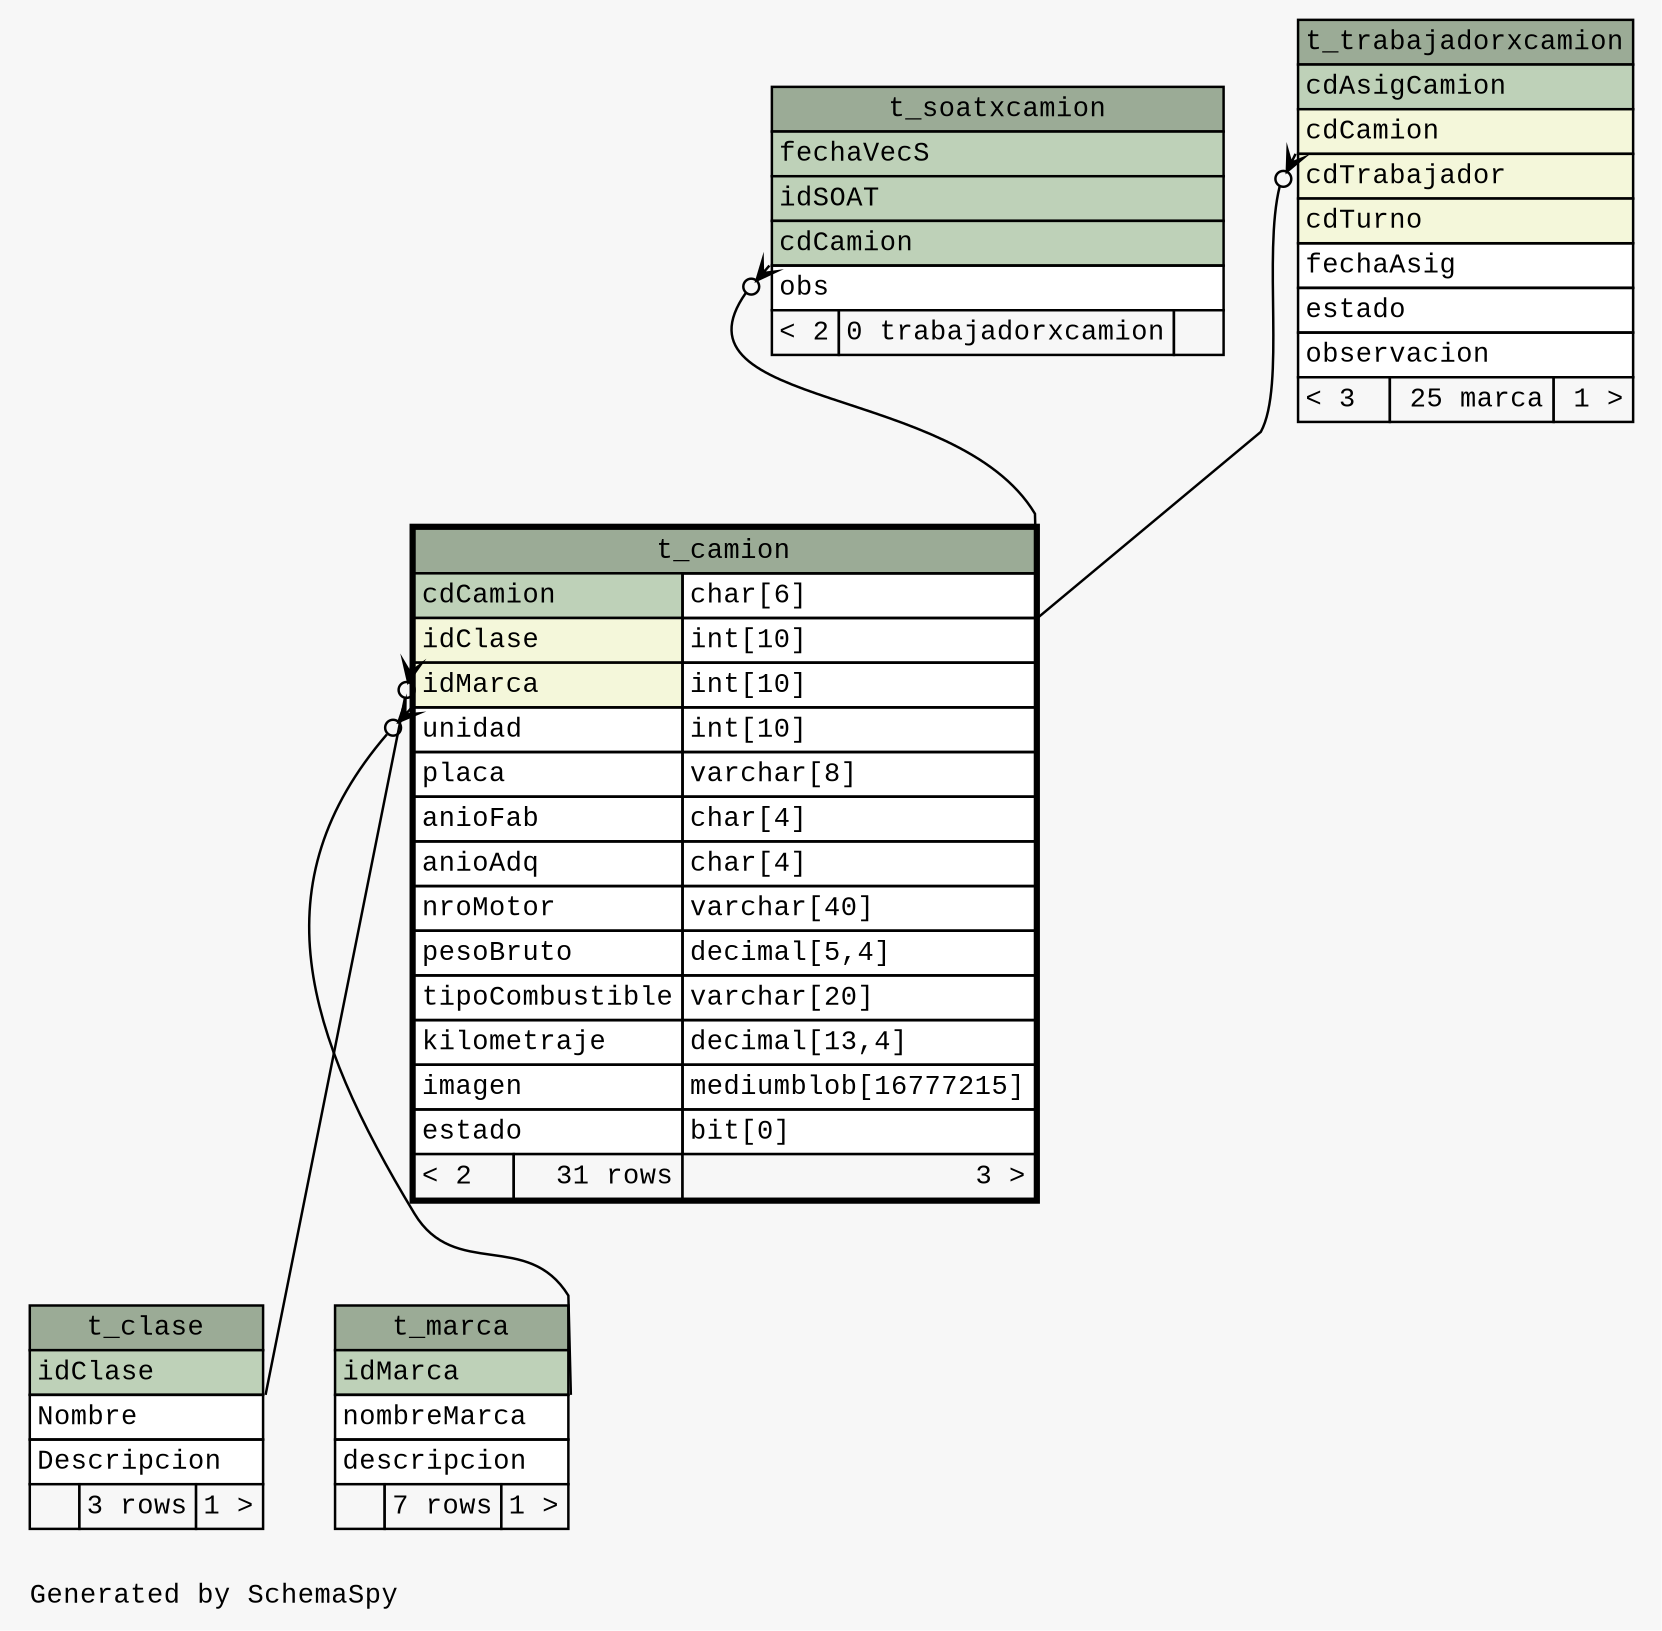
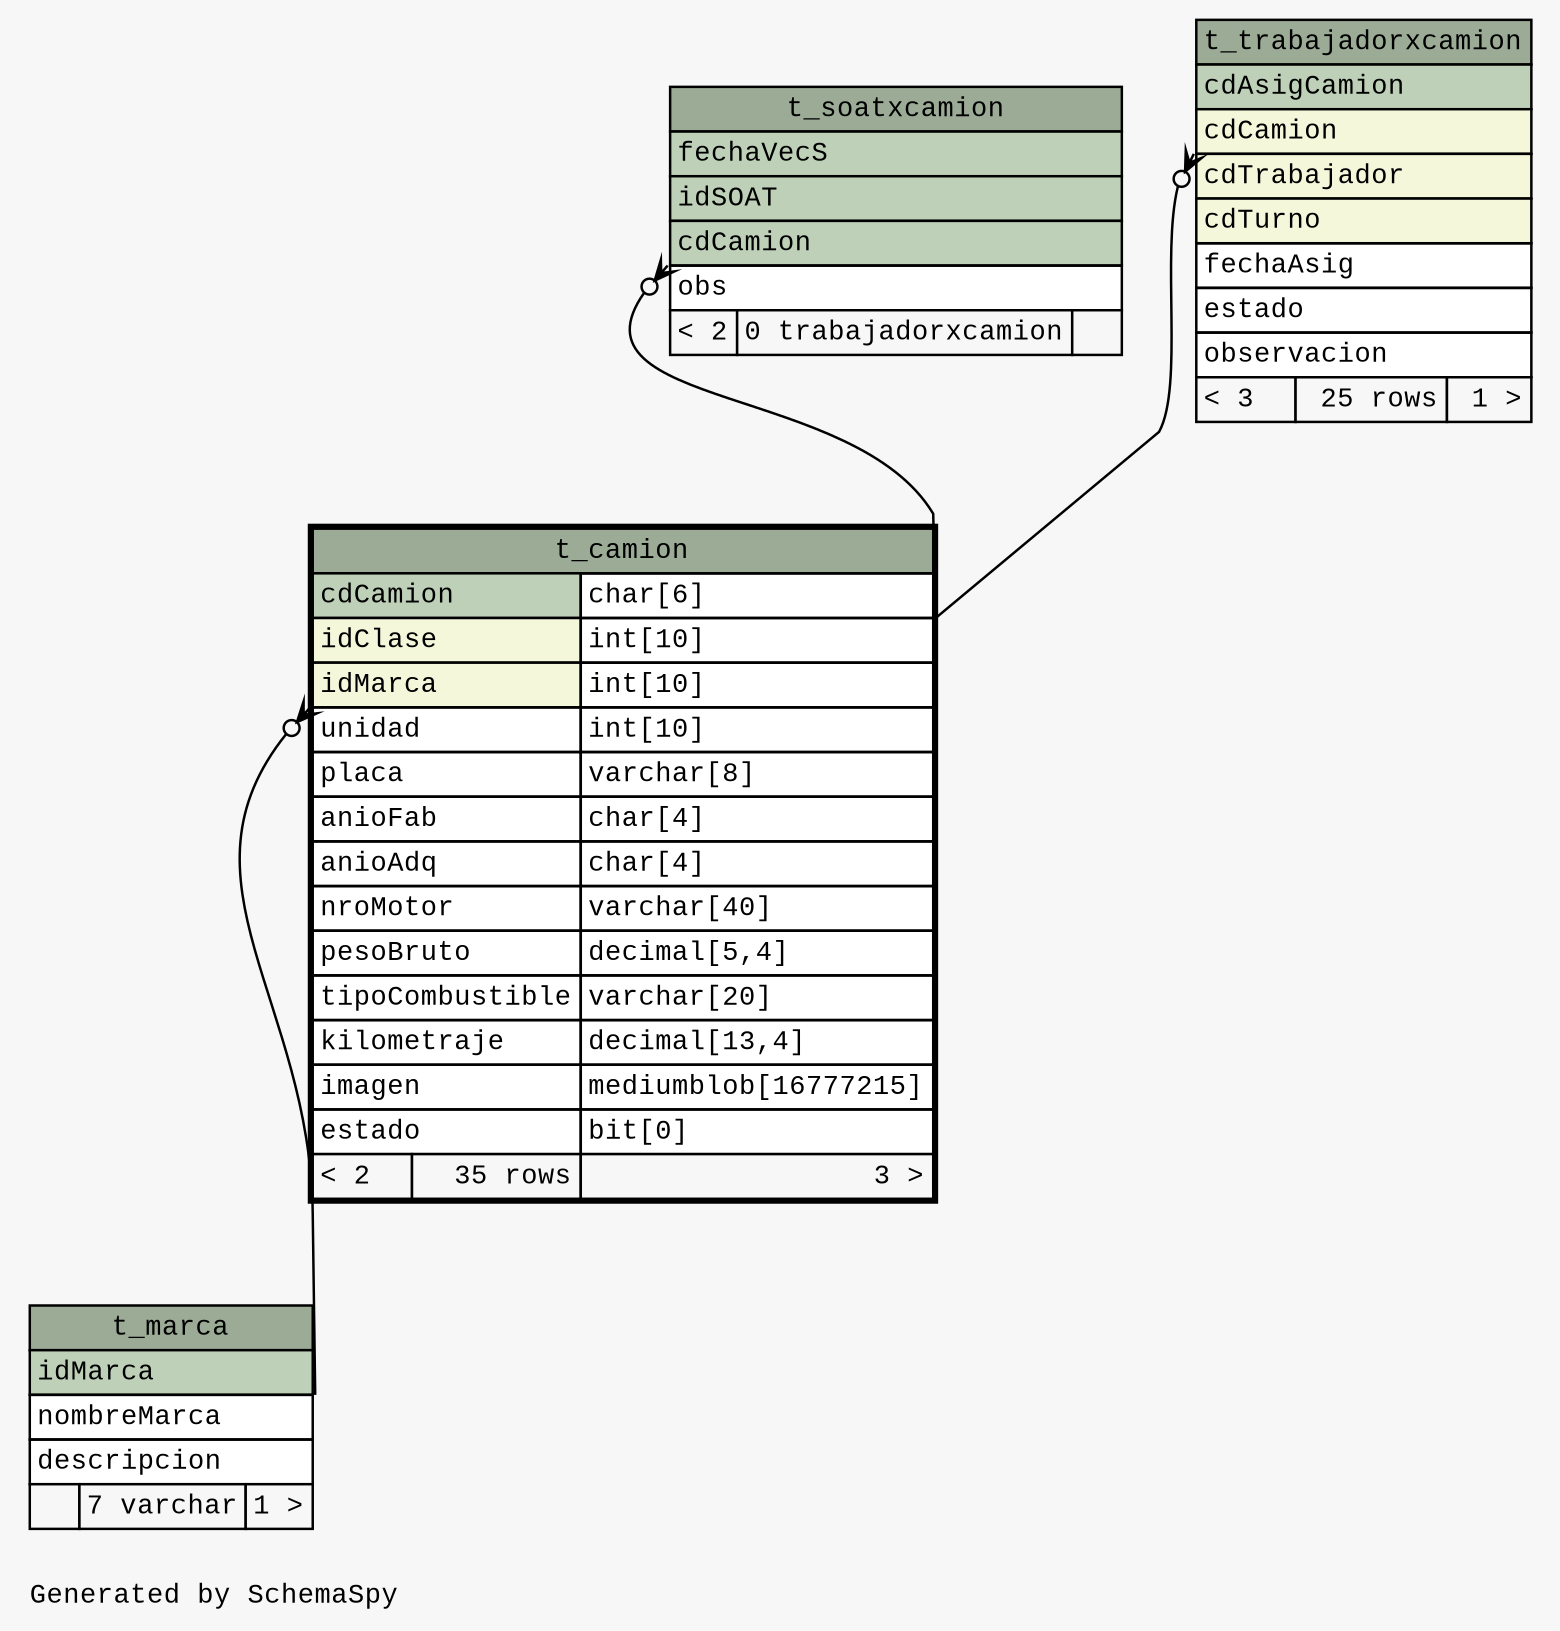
(1478, 398) -> (1380, 398)
(616, 1175) -> (514, 1175)
(146, 1417) -> none
(443, 1505) -> (163, 1505)
